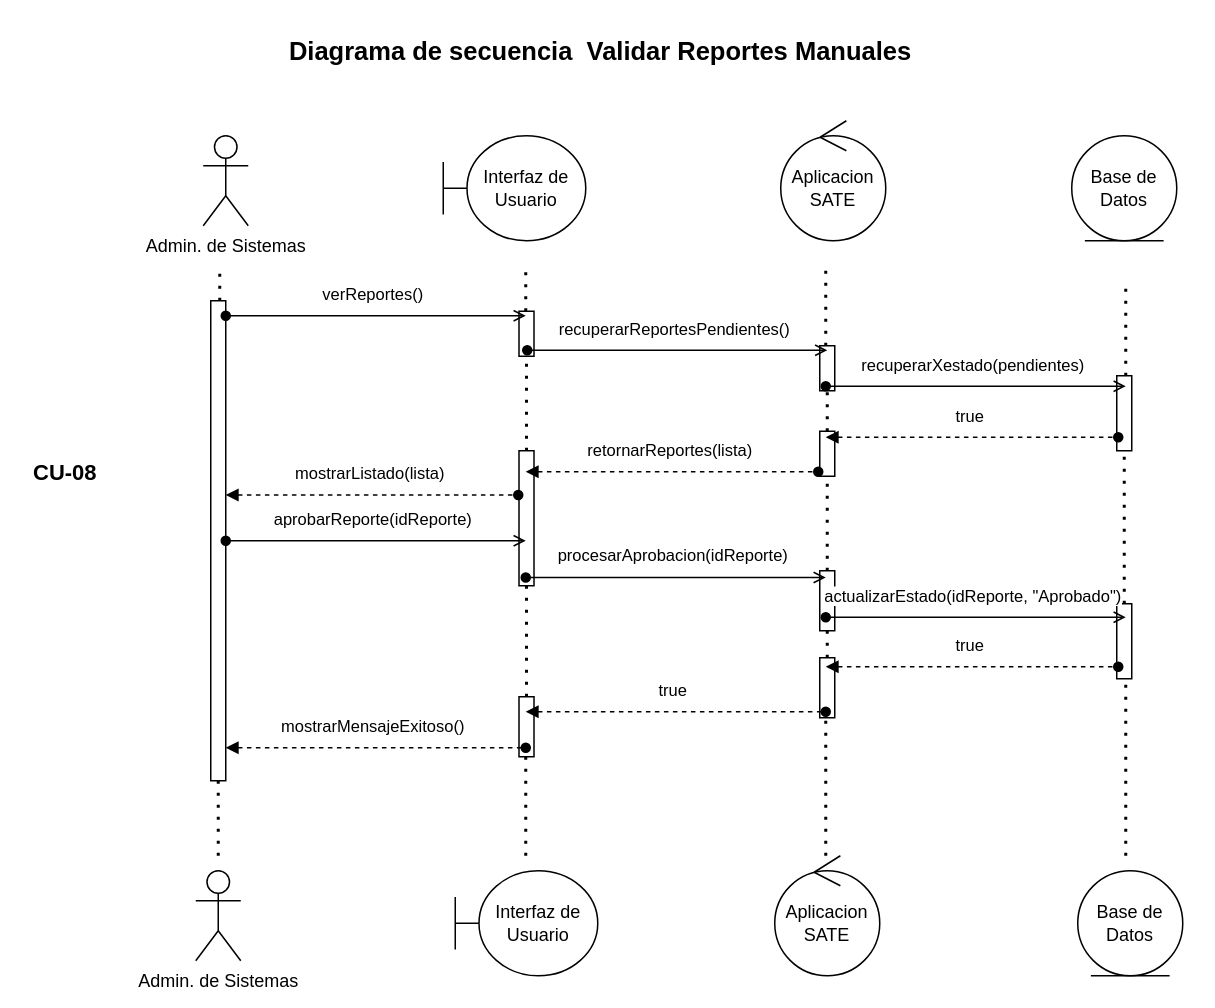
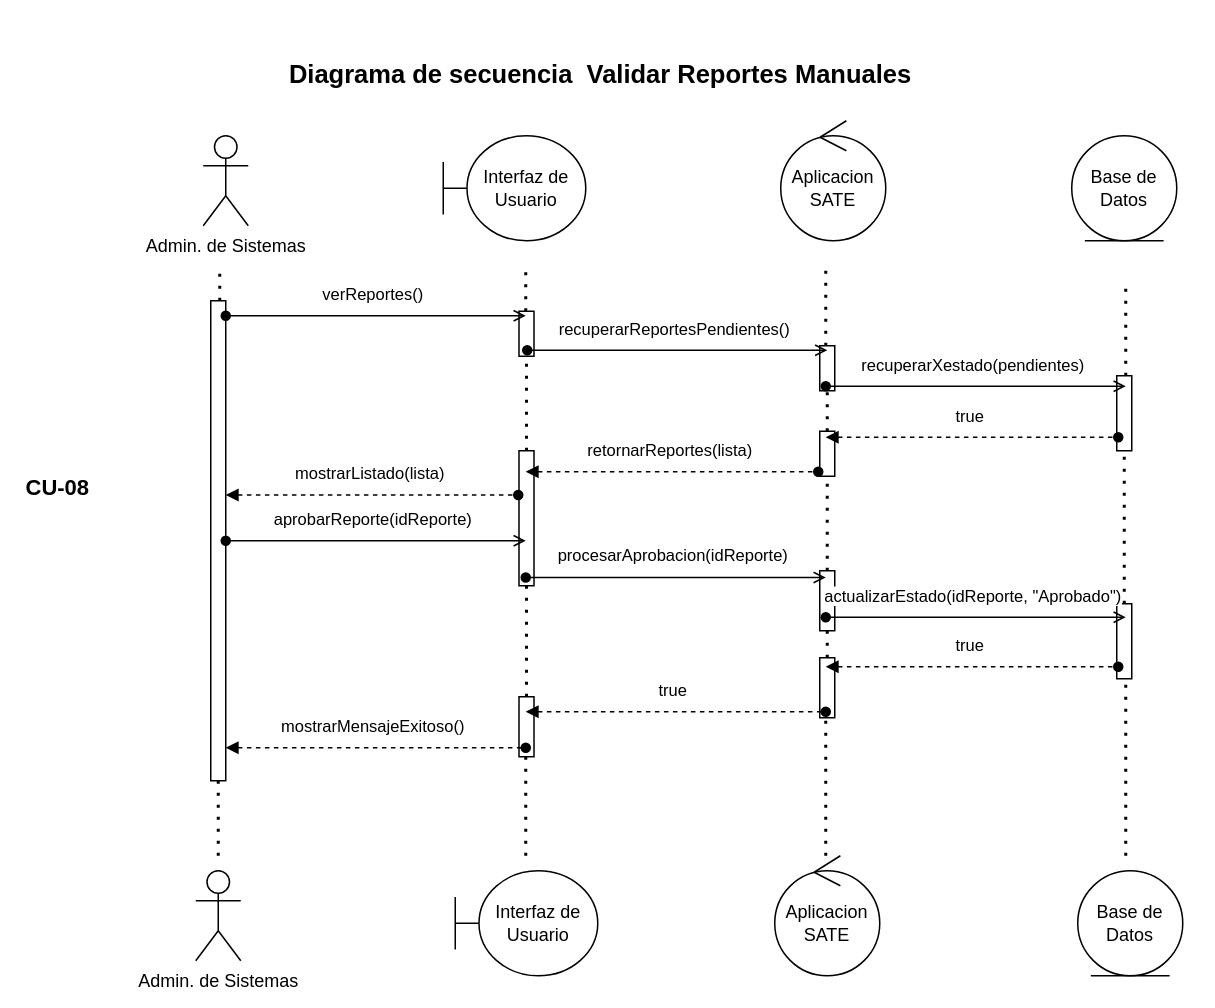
(601, 53) -> (601, 76)
(83, 481) -> (76, 496)
